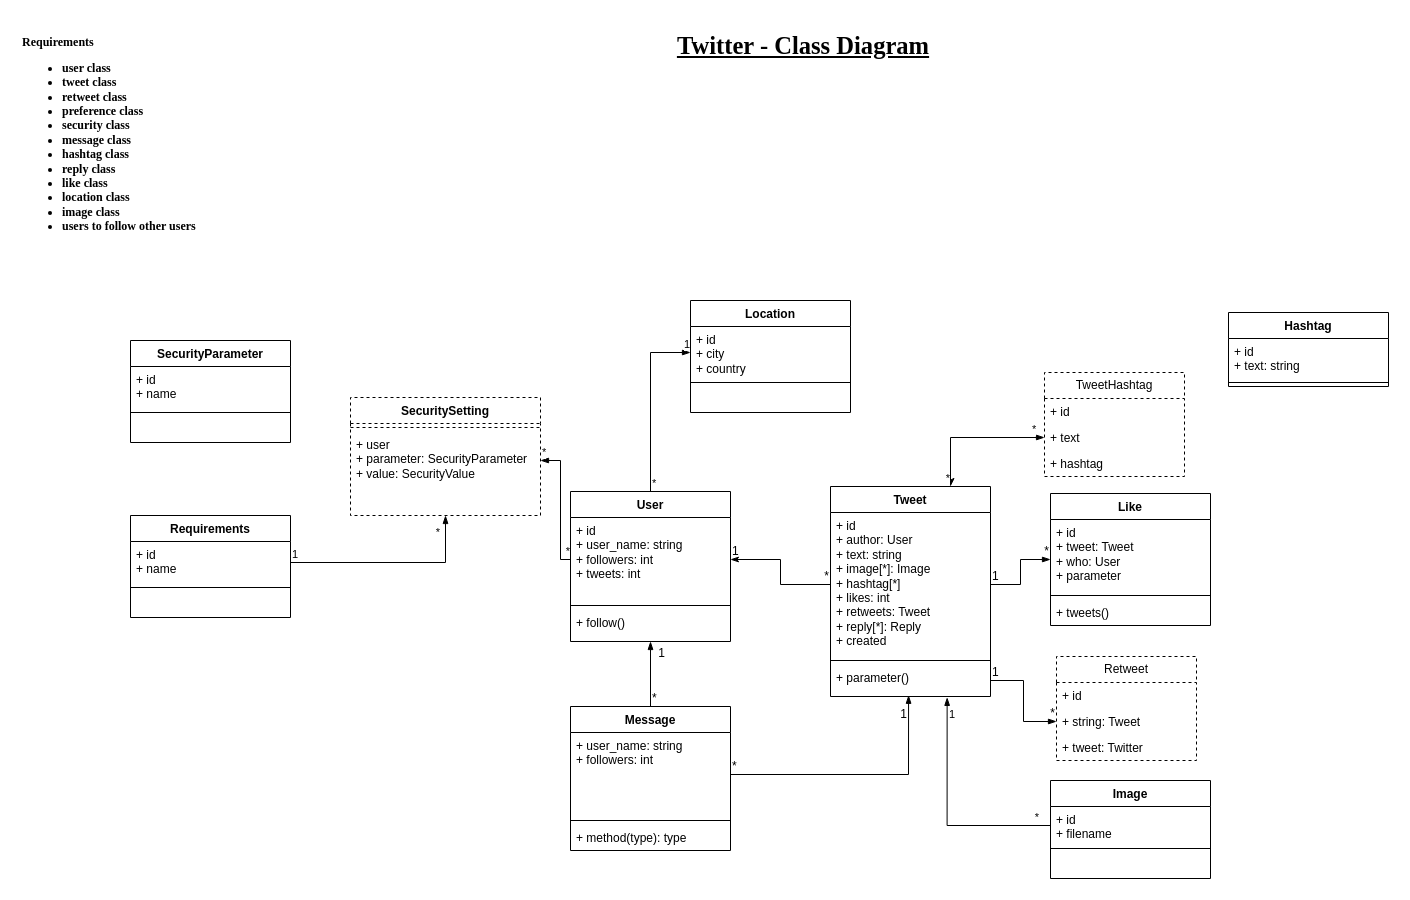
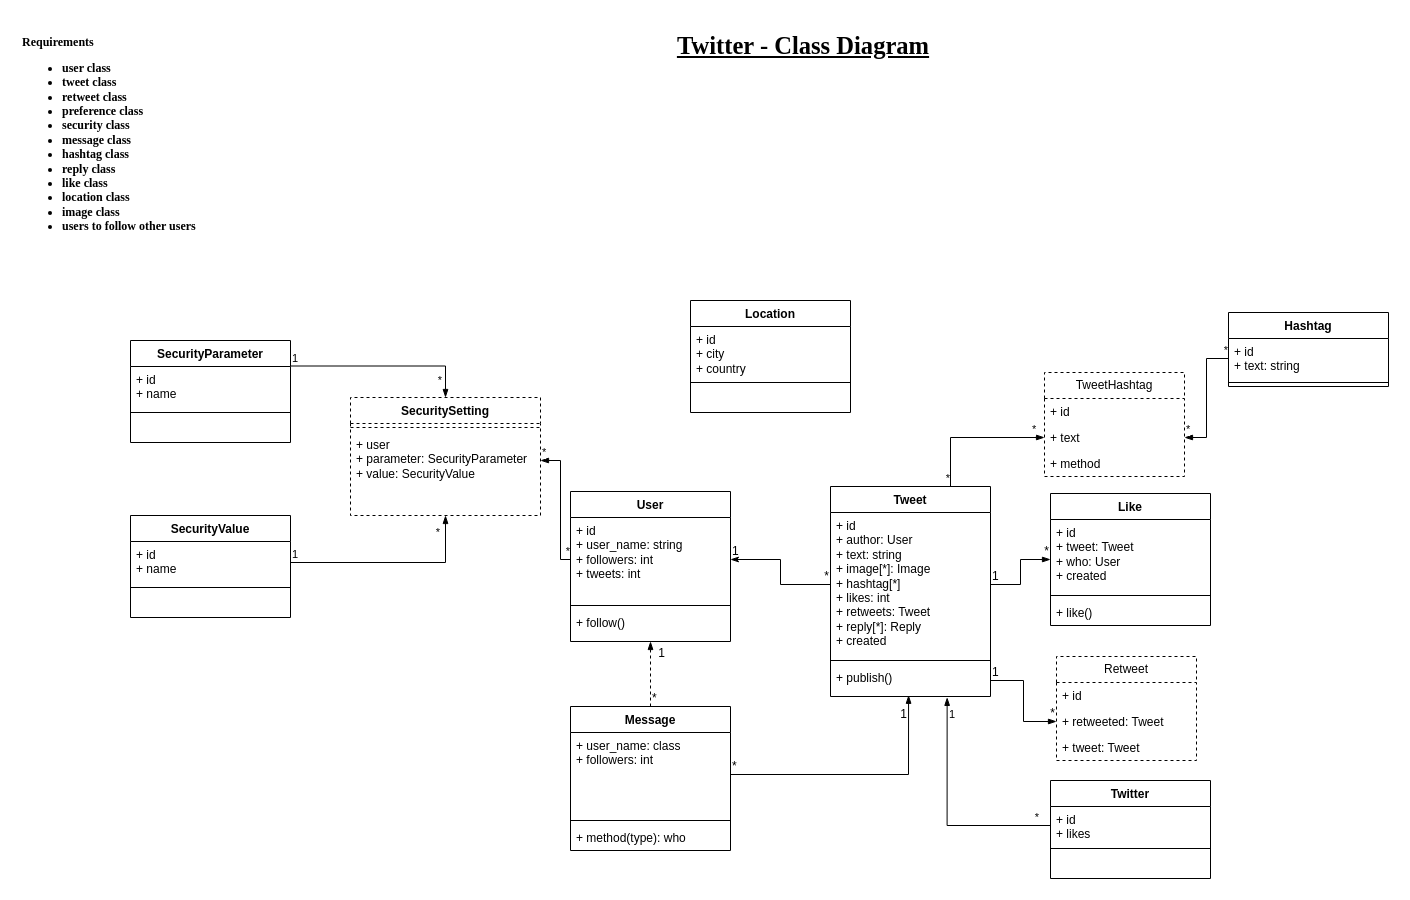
none -> (380, 366)
none -> (1207, 395)
(651, 407) -> none
(1079, 465) -> (1076, 465)
(951, 478) -> (951, 481)
(211, 530) -> (211, 530)
(1099, 555) -> (1099, 555)
(1089, 614) -> (1079, 614)
(651, 678) -> (651, 678)
(879, 679) -> (869, 679)
(1107, 723) -> (1118, 723)
(1110, 749) -> (1105, 749)
(634, 754) -> (631, 754)
(1131, 795) -> (1131, 795)
(1085, 828) -> (1075, 828)
(639, 839) -> (636, 839)
